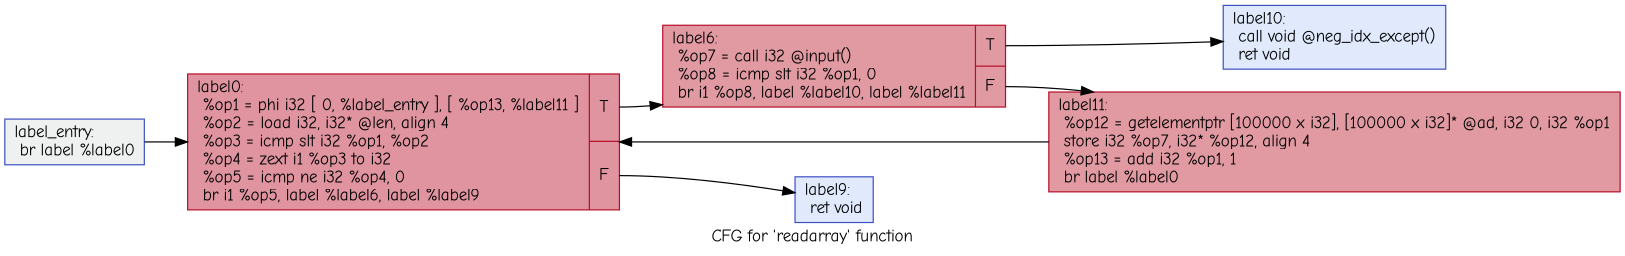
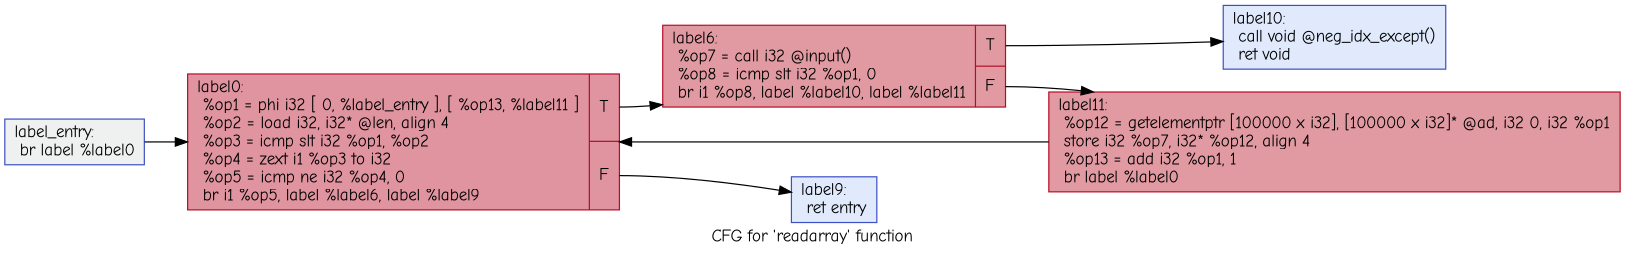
(834, 208) -> (834, 208)
